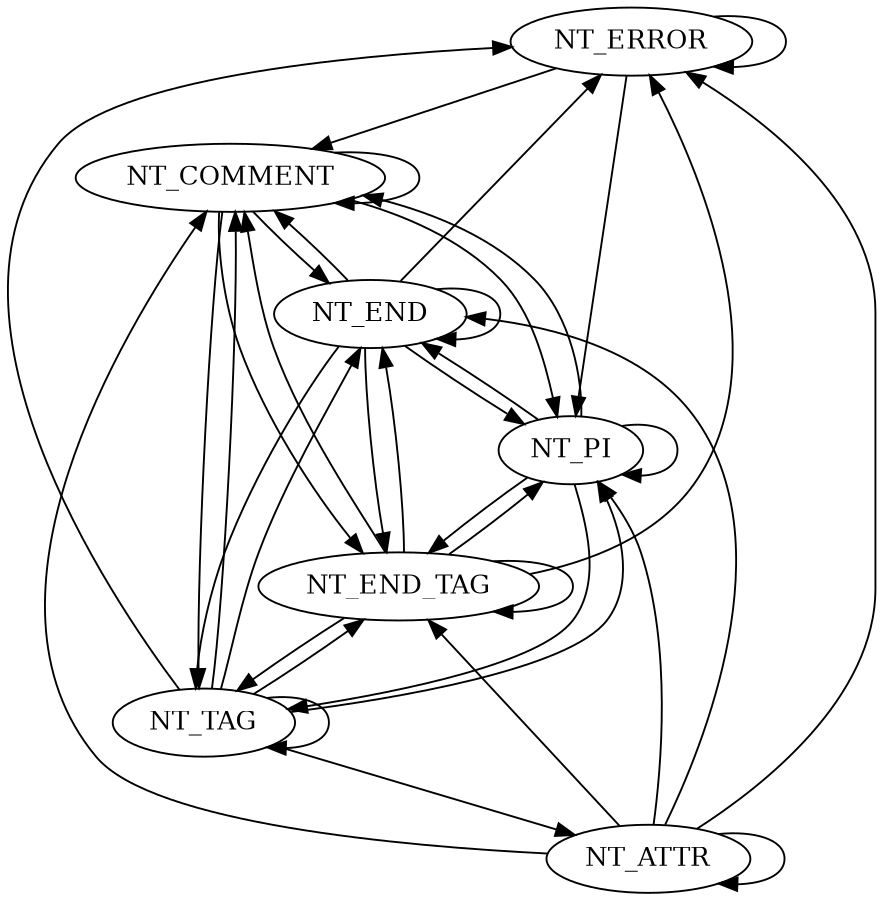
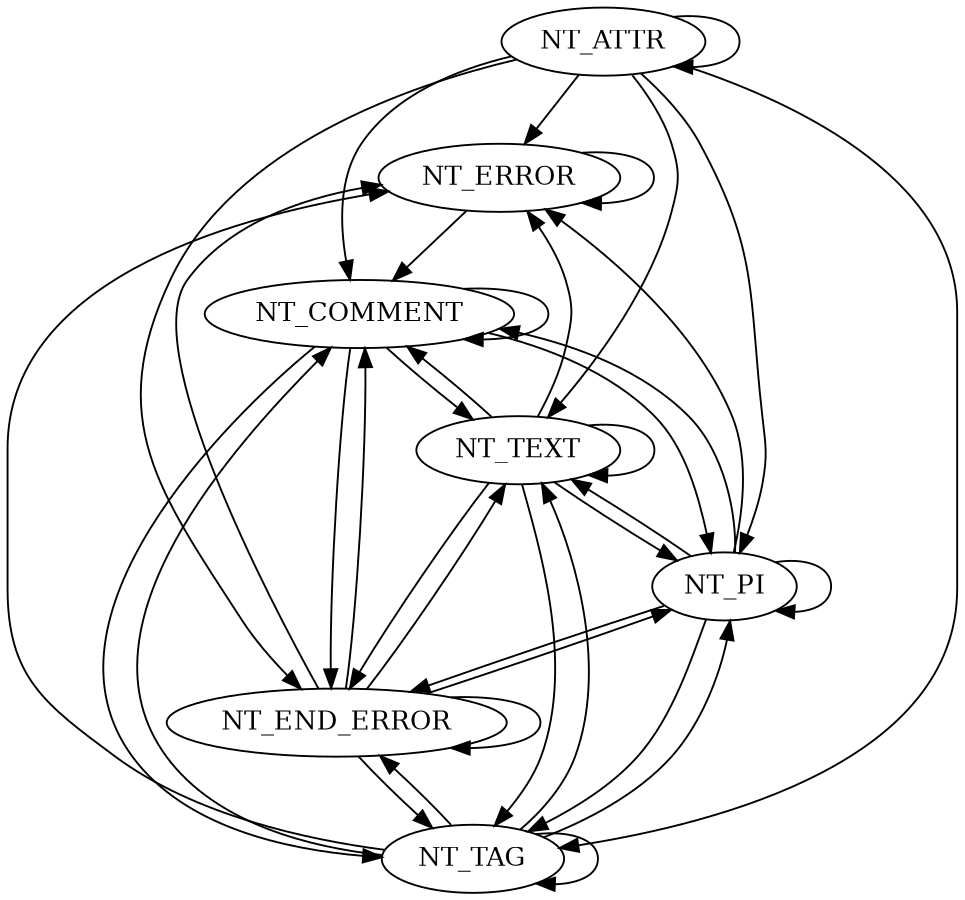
(603, 236) -> (702, 362)
(370, 314) -> (518, 450)
(399, 586) -> (337, 723)
(415, 787) -> (957, 500)
